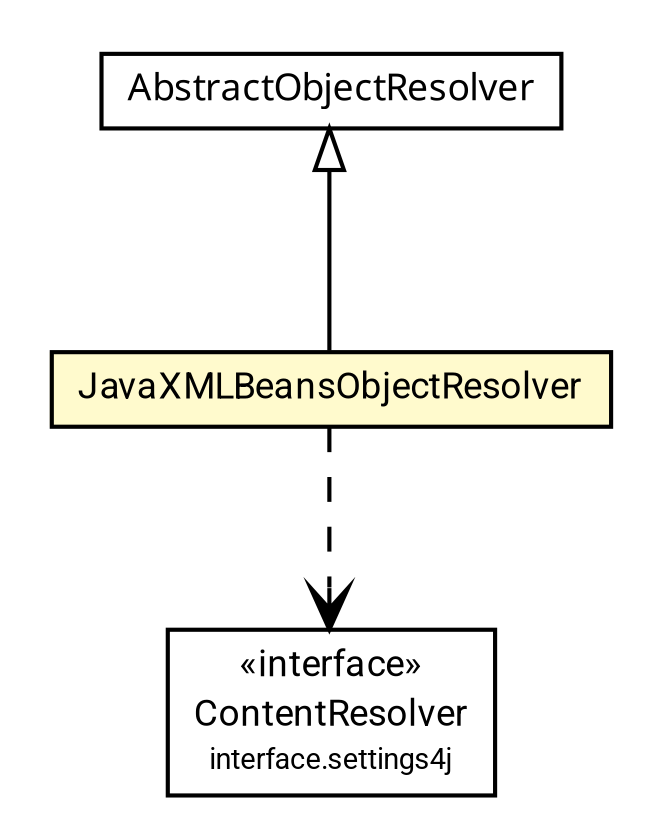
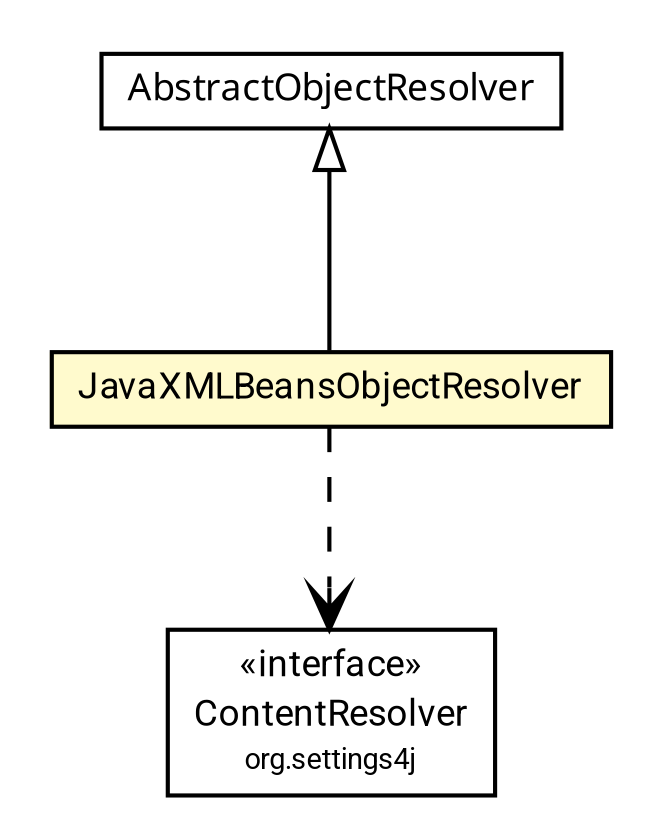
(331, 760) -> (331, 760)
